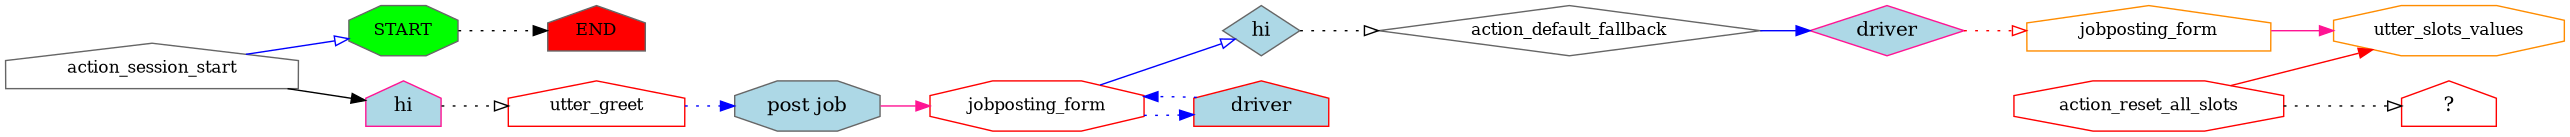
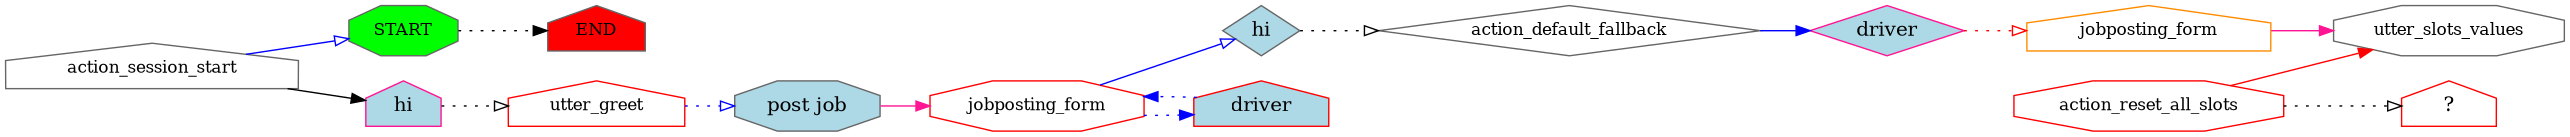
(2449, 31) -> (2449, 31)
(703, 106) -> (703, 106)
